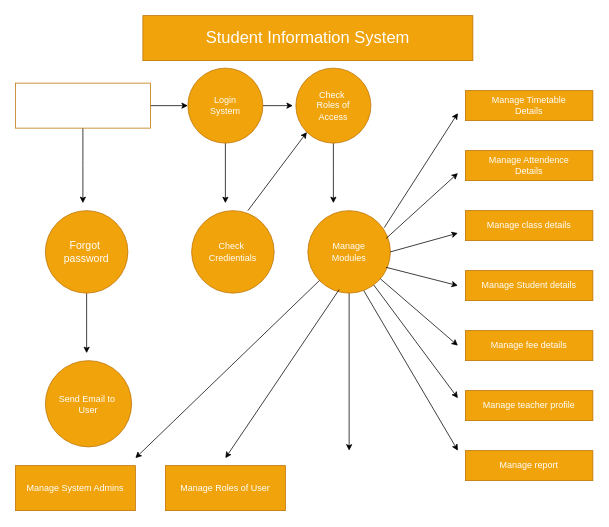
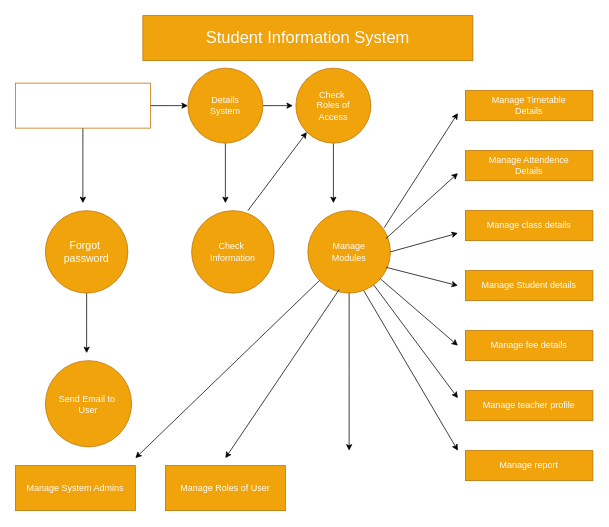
(225, 105) -> (225, 105)
(233, 252) -> (233, 252)
